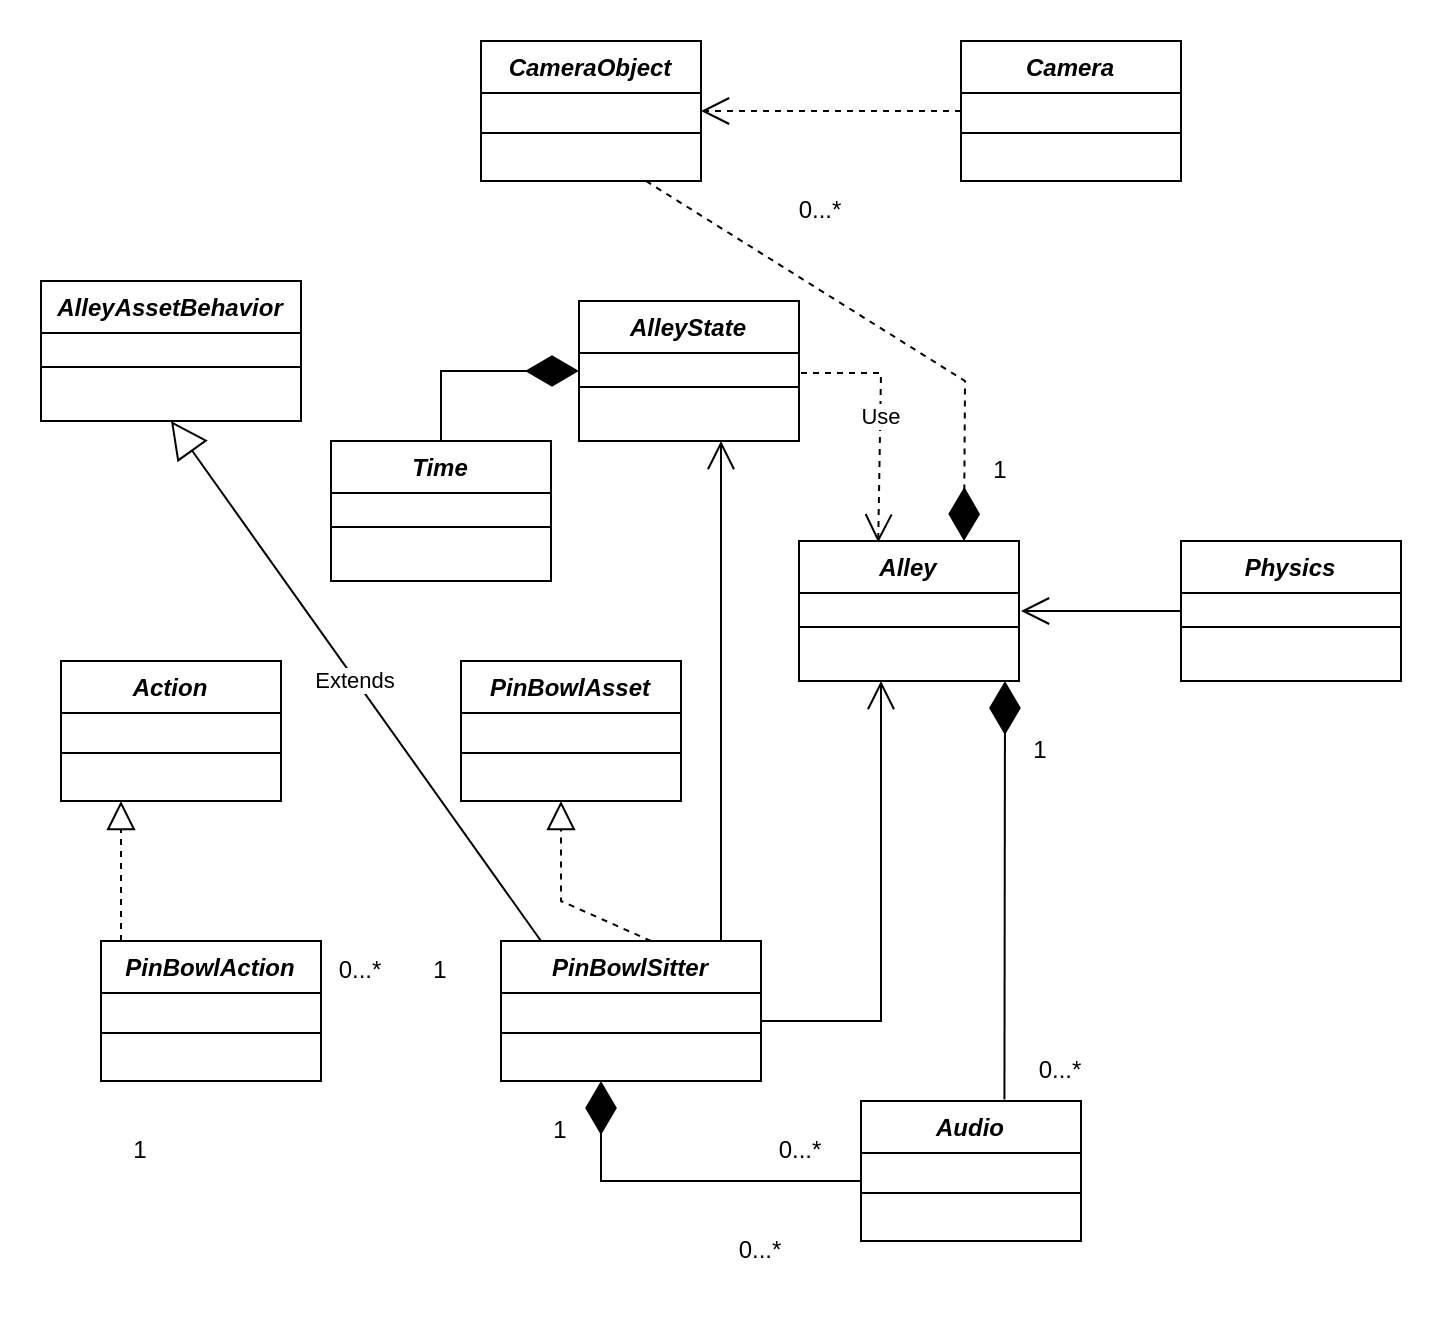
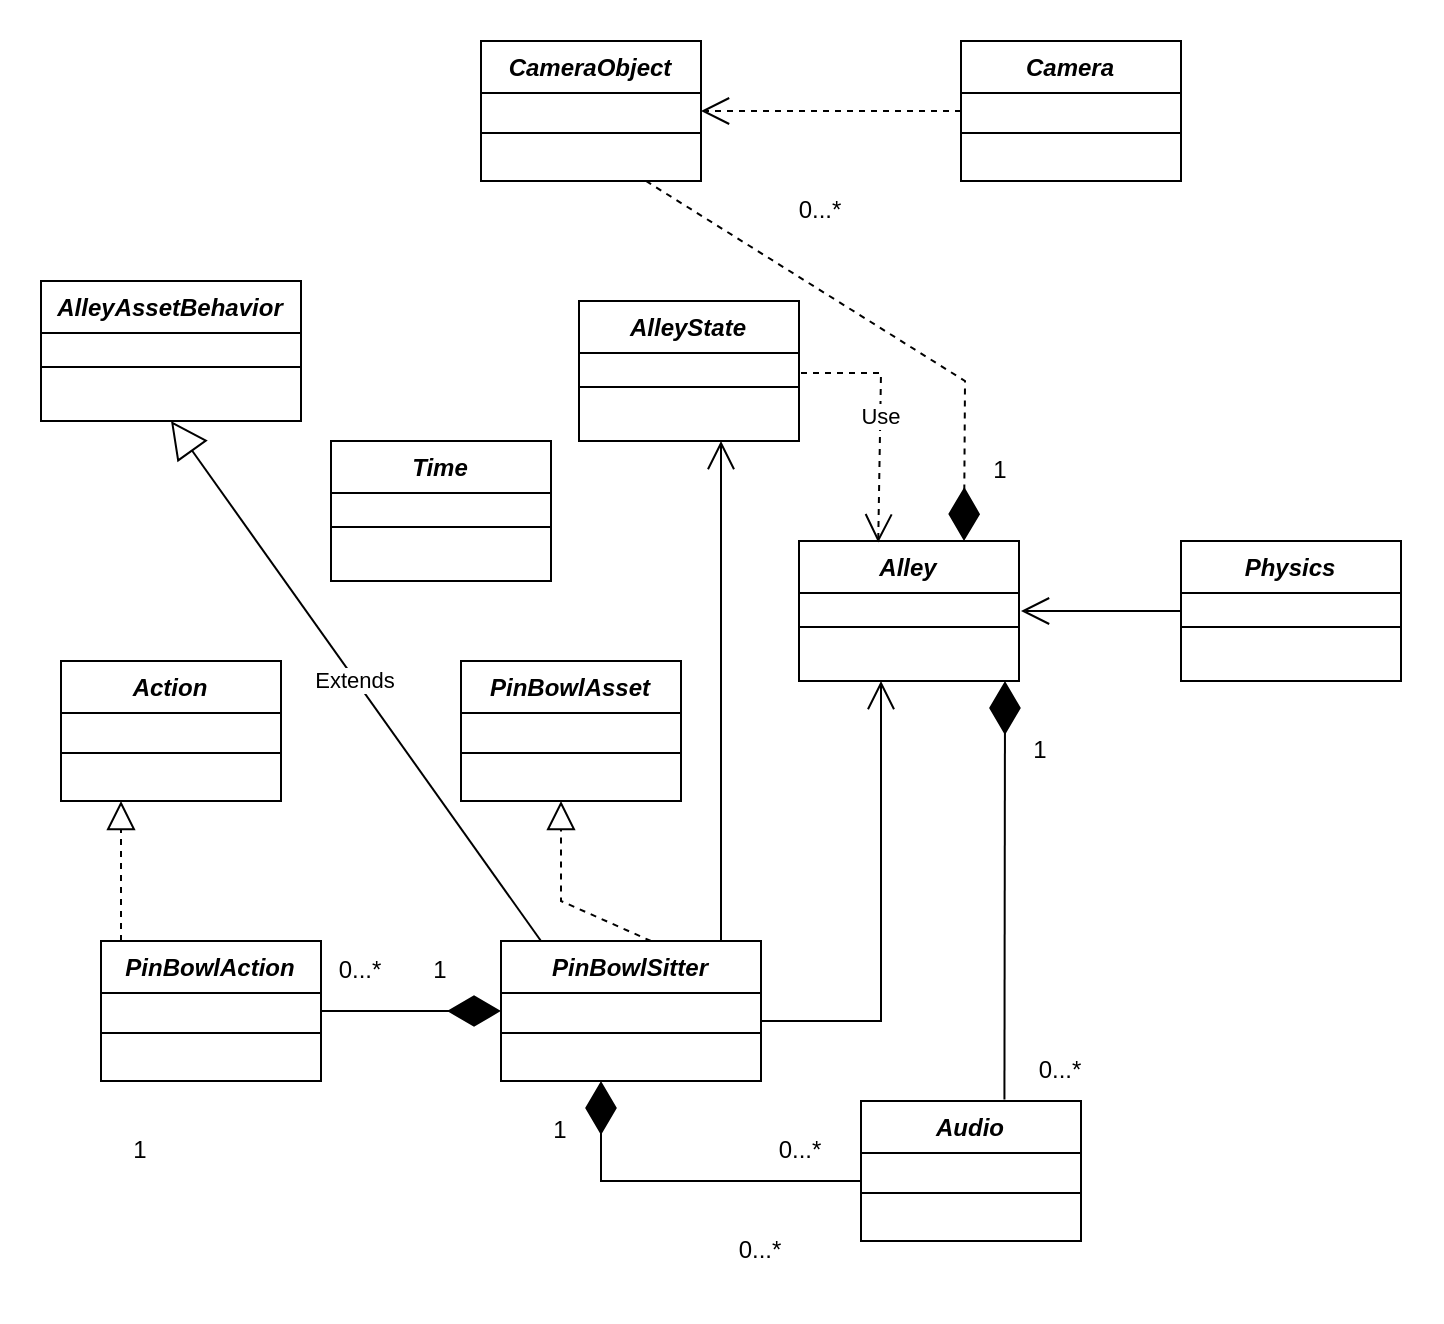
(449, 371) -> none
none -> (386, 1011)
